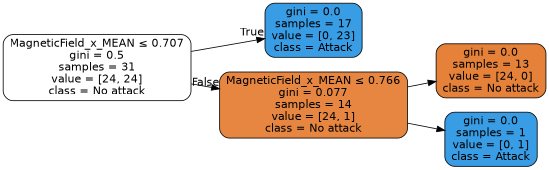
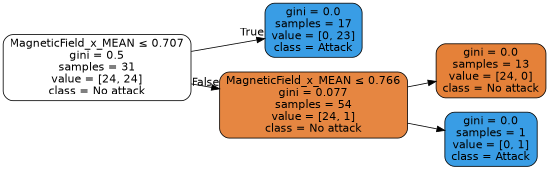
(314, 105) -> (314, 105)
